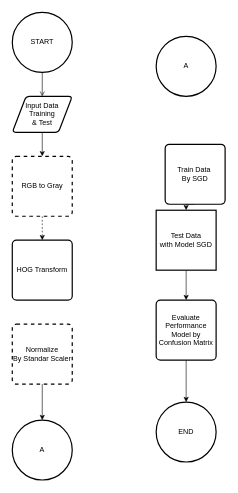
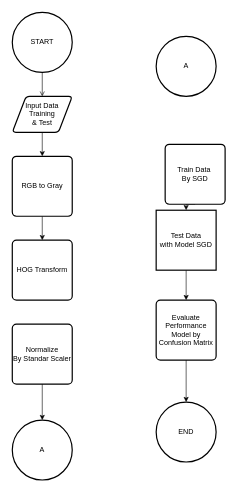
(42, 186) -> (42, 186)
(42, 225) -> (42, 225)
(42, 354) -> (42, 354)
